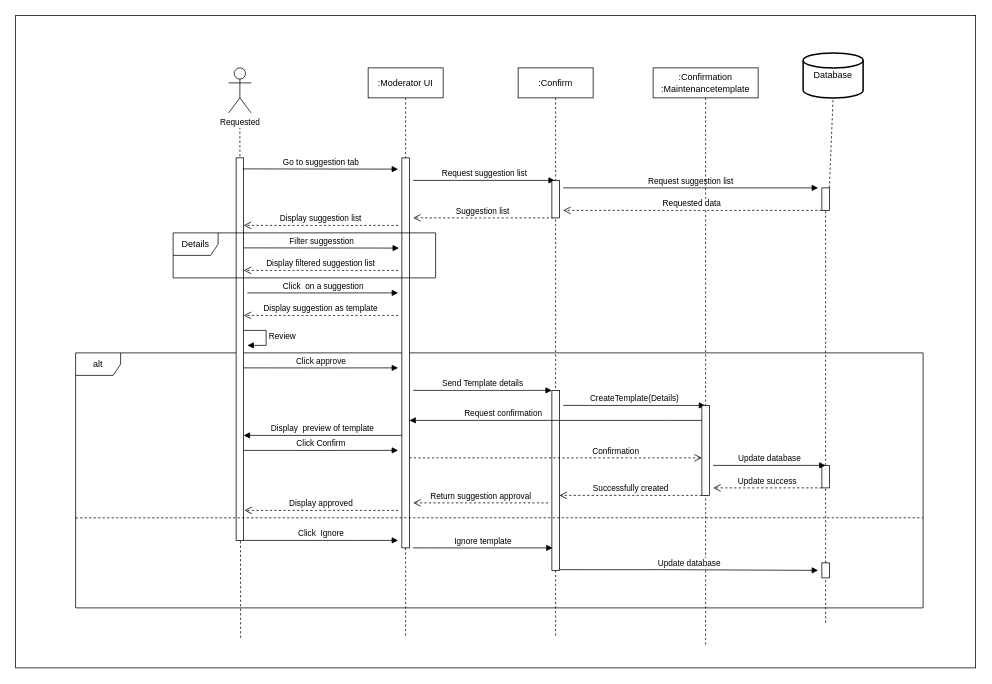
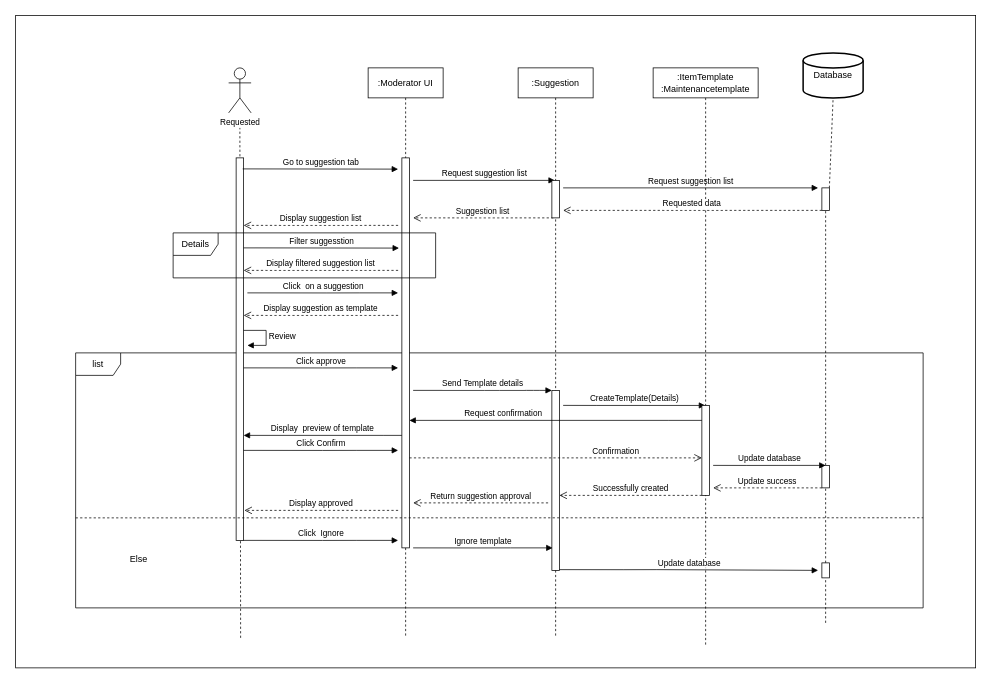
(555, 83) -> (555, 83)
(705, 83) -> (705, 83)
(98, 364) -> (98, 364)
none -> (138, 559)
